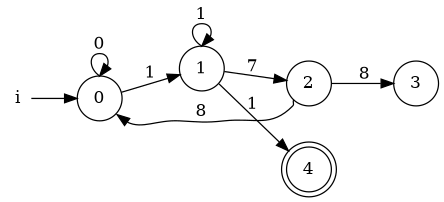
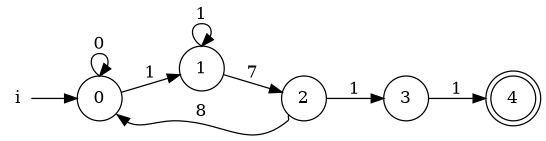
(365, 74) -> (355, 89)
(248, 112) -> (451, 98)
